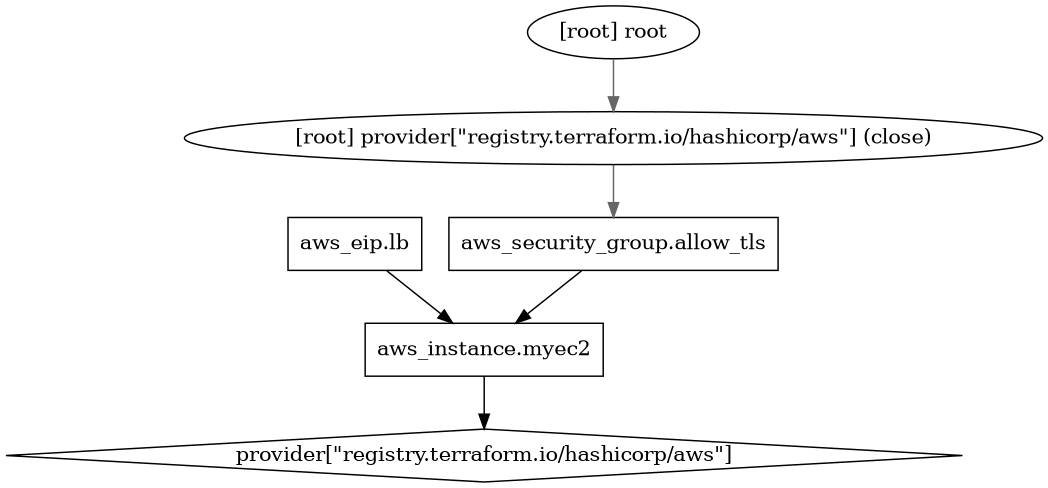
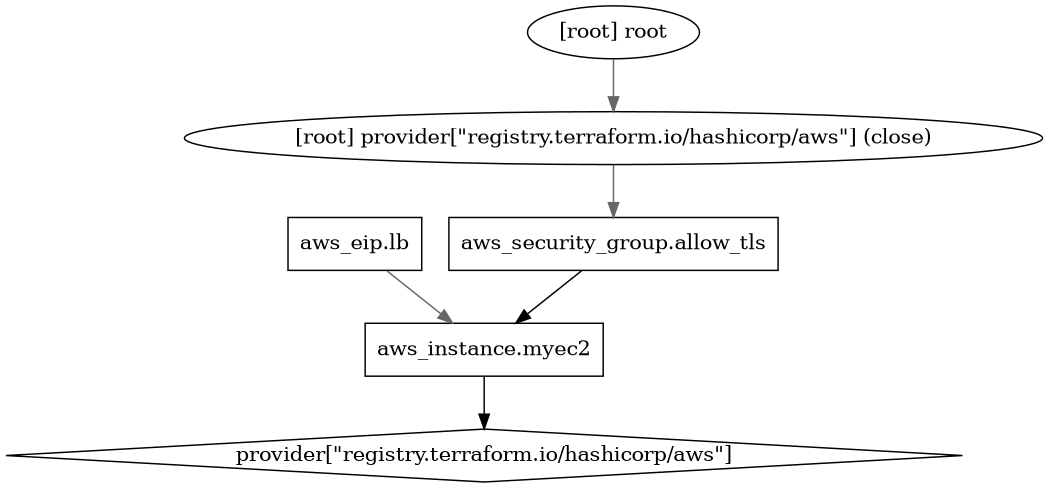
(414, 292) -> (414, 292)
